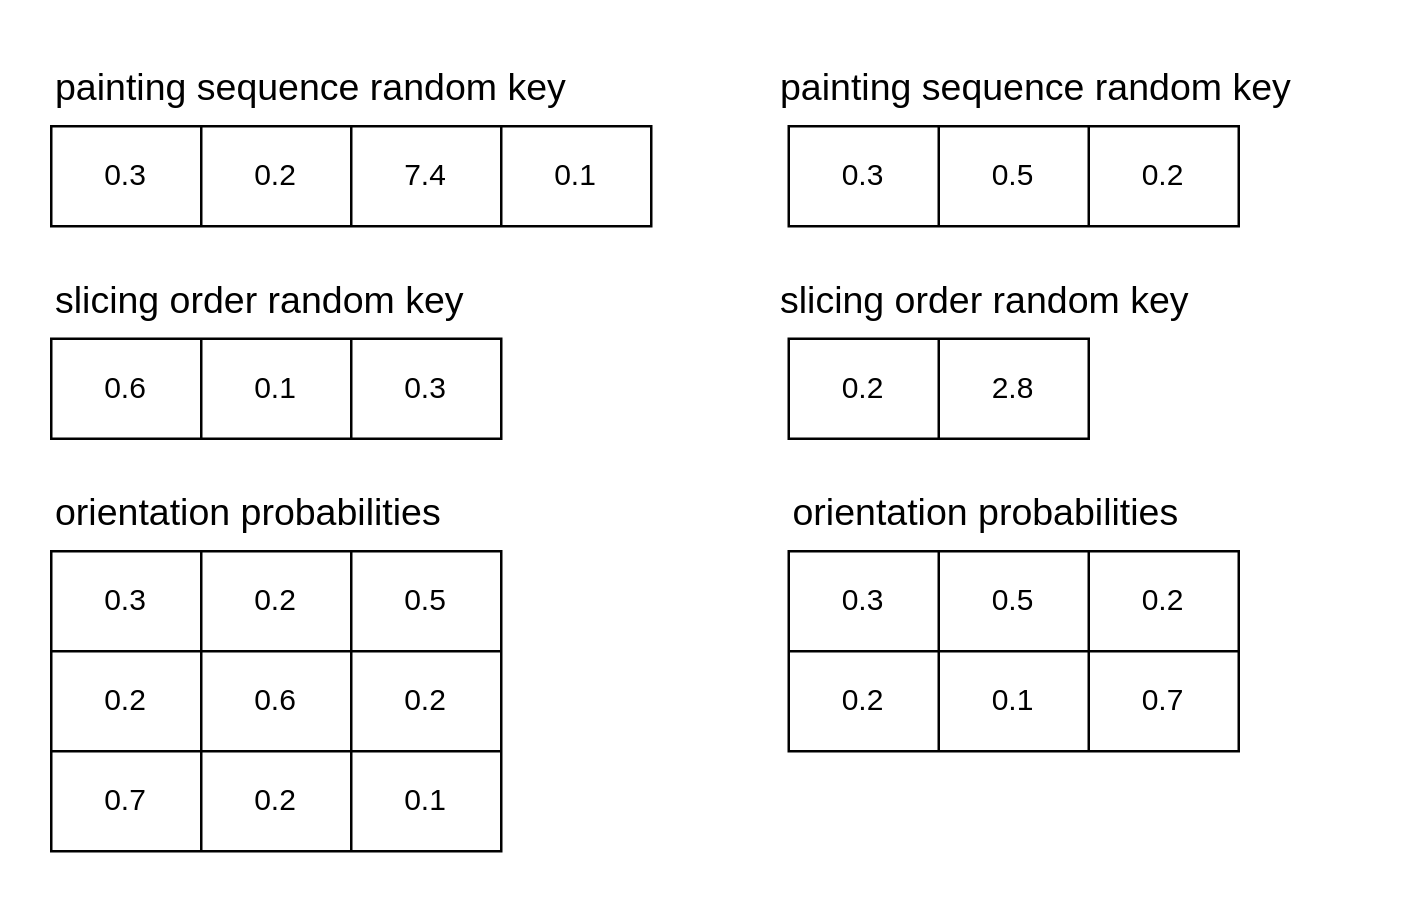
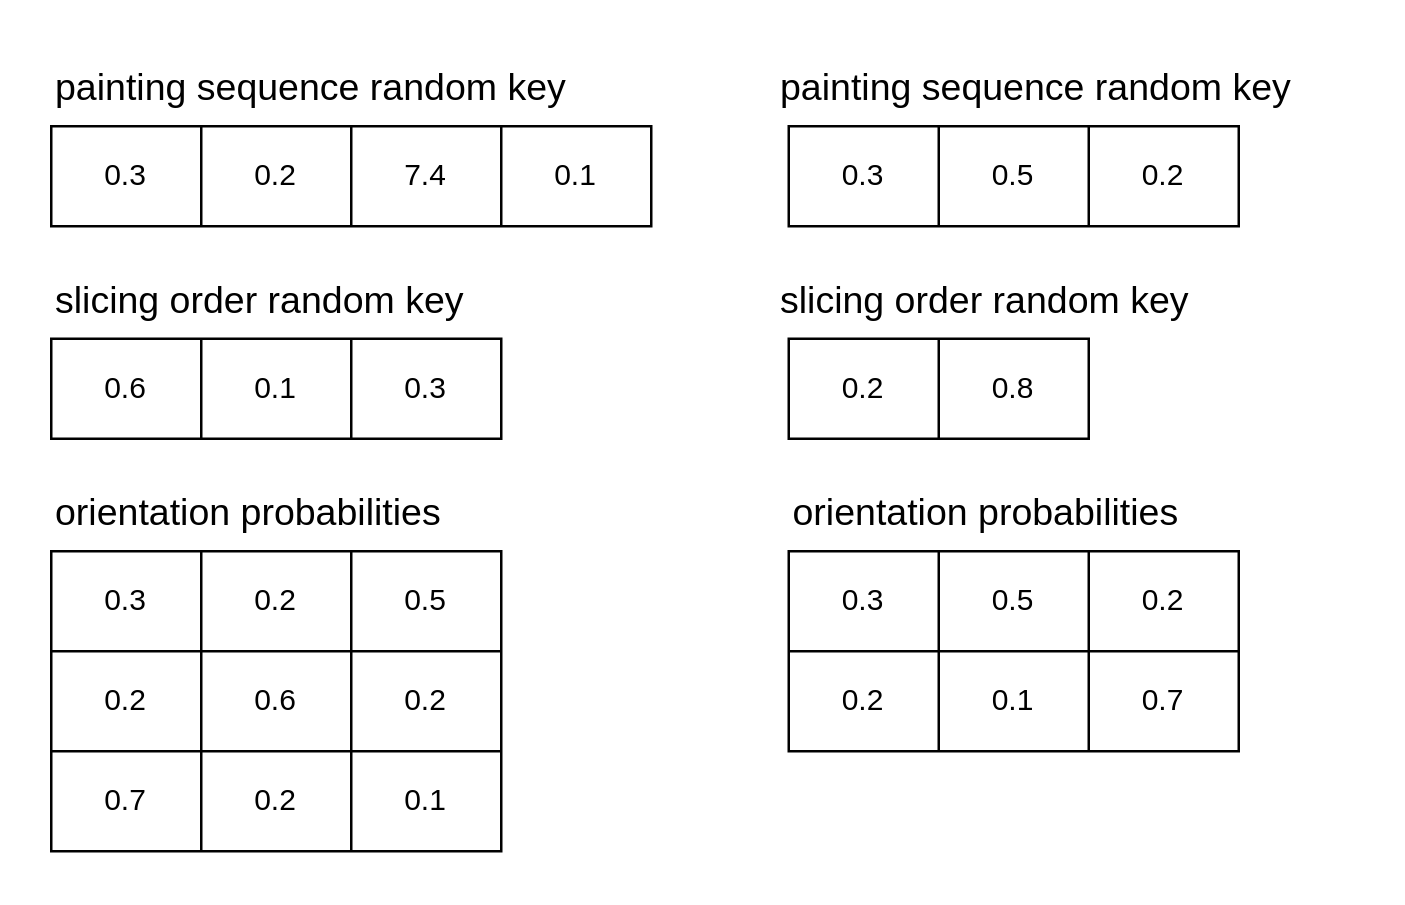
(1014, 389) -> (1014, 389)
